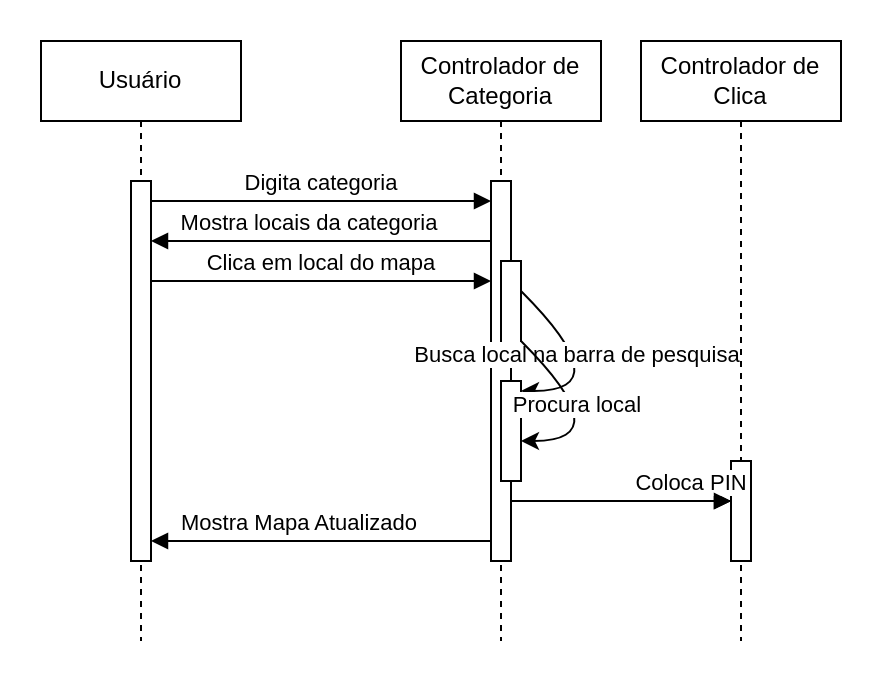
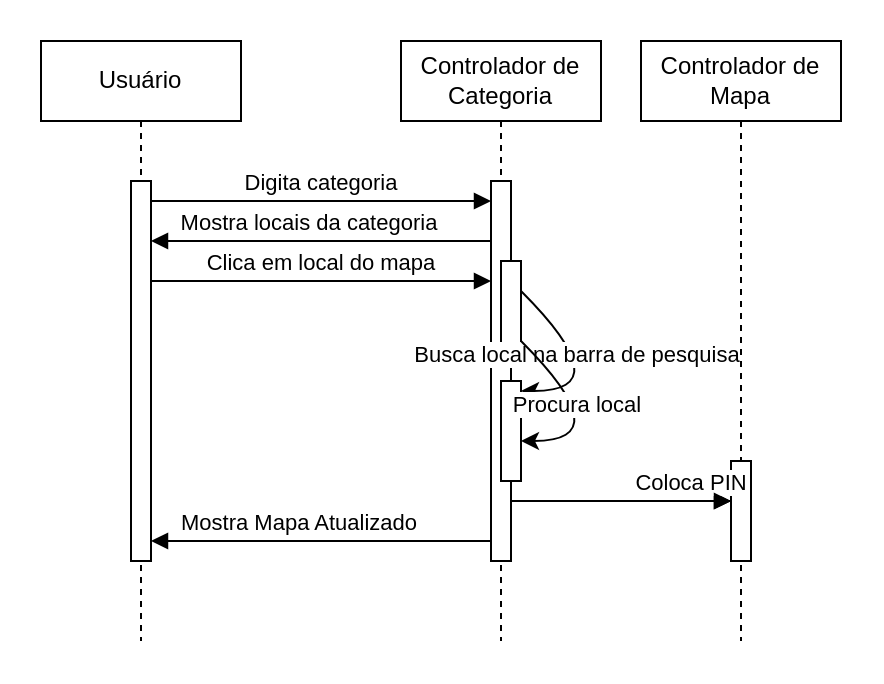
(741, 81) -> (741, 81)
